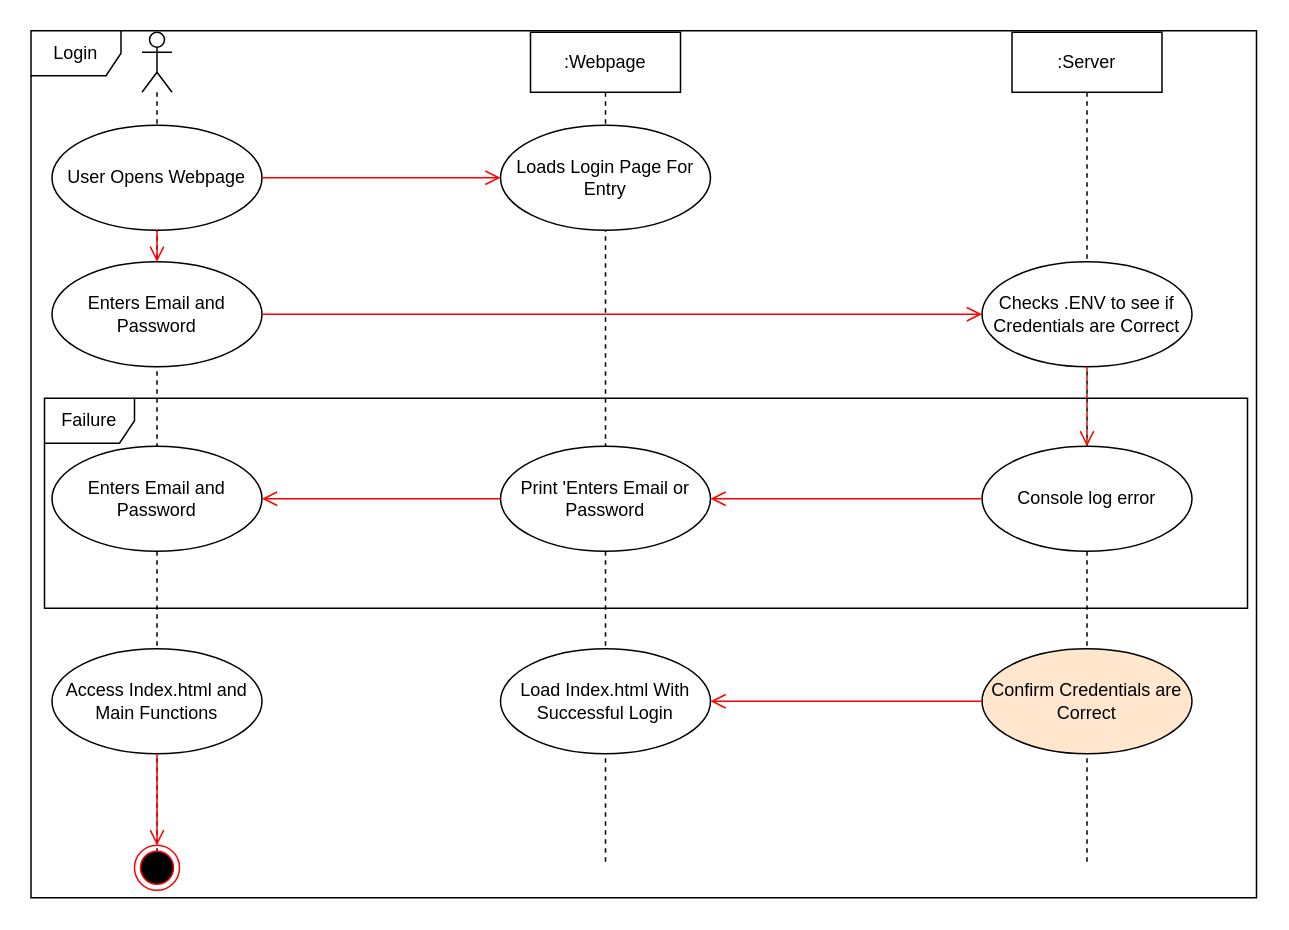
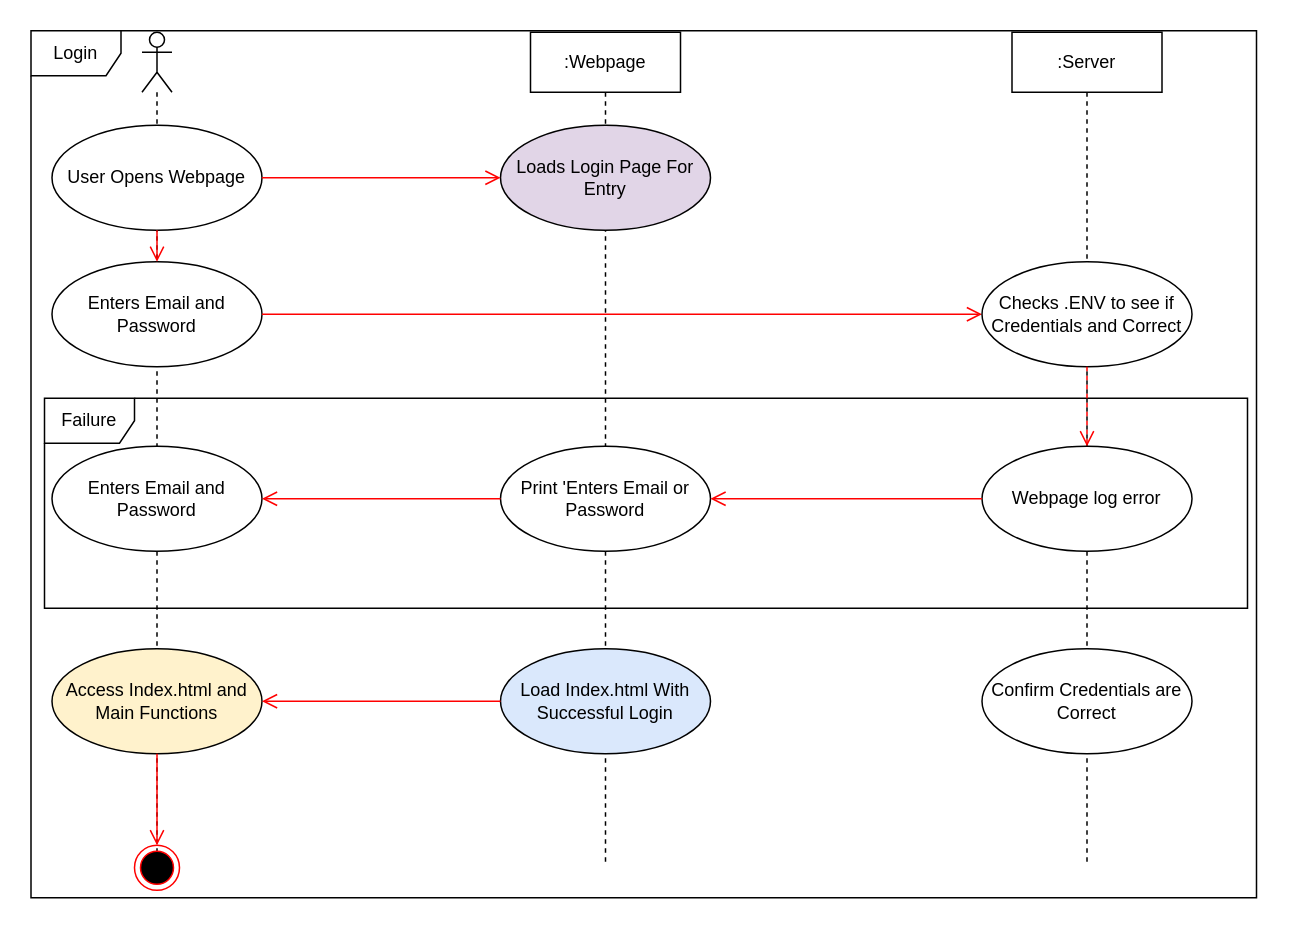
(605, 178) -> (605, 178)
(1087, 314) -> (1087, 314)
(1087, 499) -> (1087, 499)
(157, 701) -> (157, 701)
none -> (383, 701)
(605, 701) -> (605, 701)
(848, 701) -> none
(1087, 701) -> (1087, 701)
